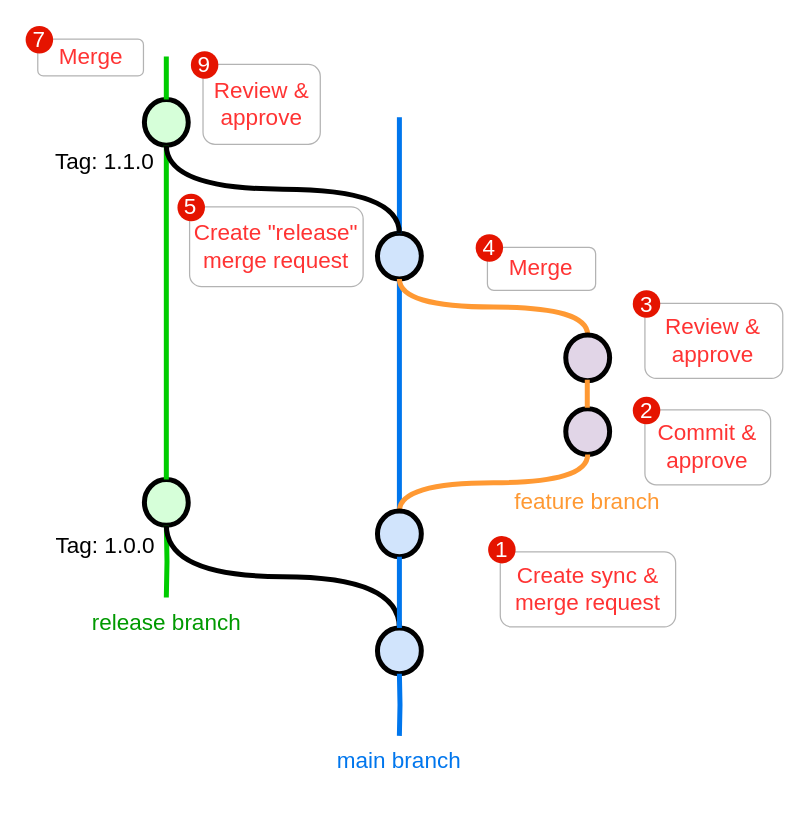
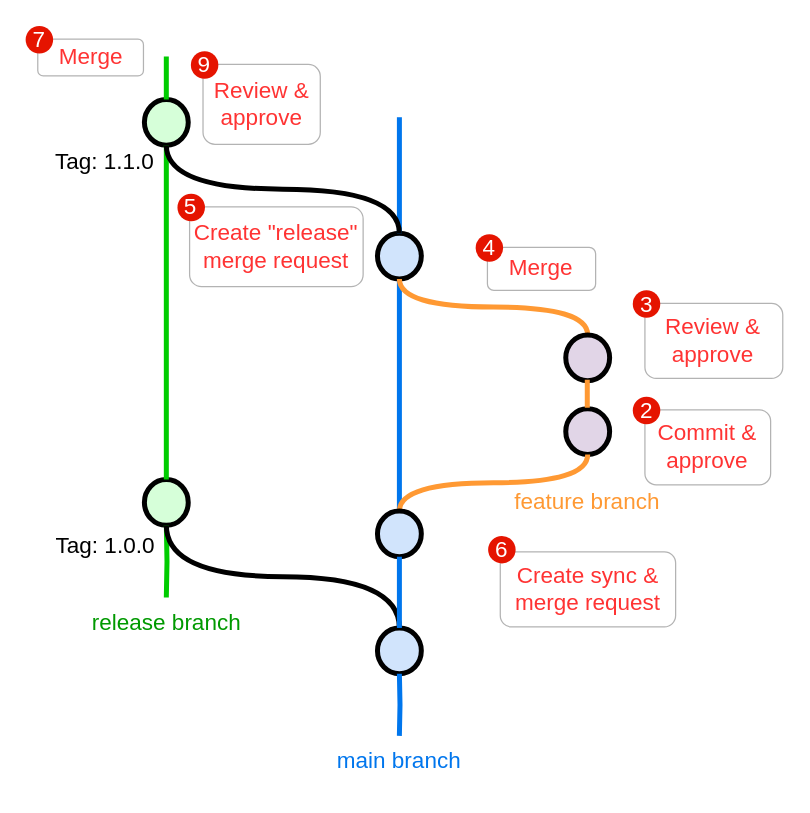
(502, 549) -> (502, 549)
